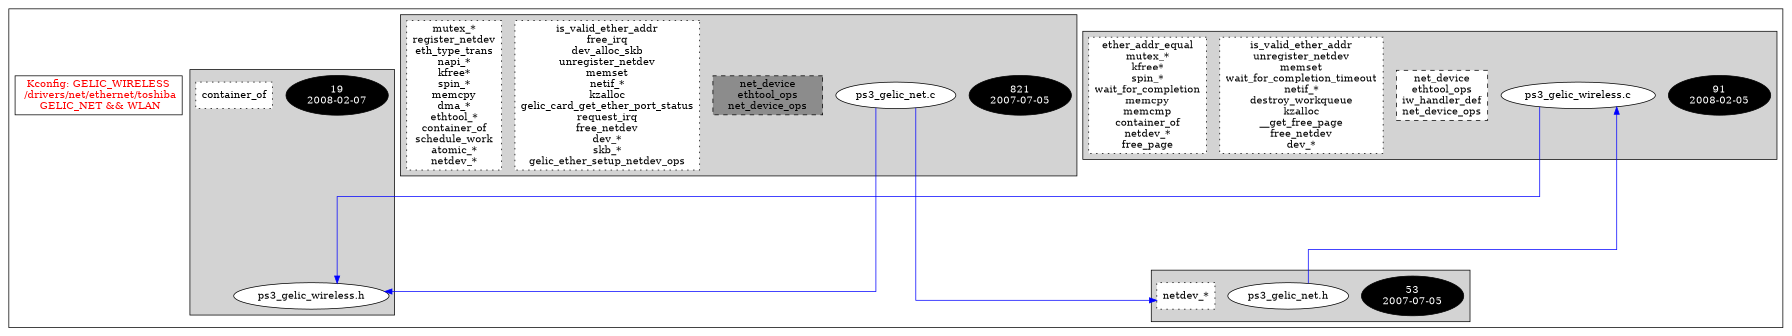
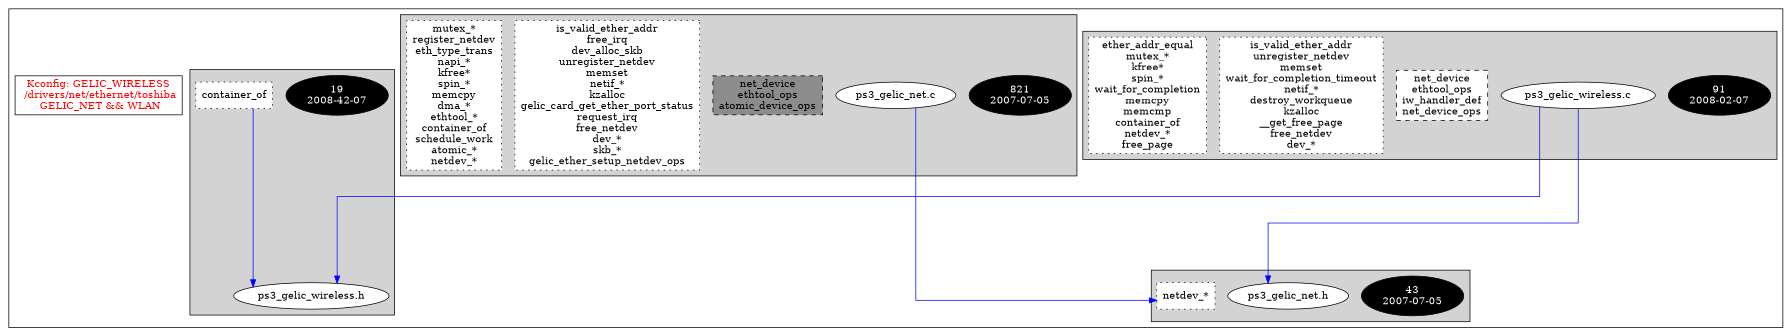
(337, 95) -> (337, 95)
(768, 95) -> (768, 95)
(1720, 95) -> (1720, 95)
(1513, 250) -> (1454, 223)
(726, 292) -> (253, 194)
(1413, 296) -> (1413, 296)
